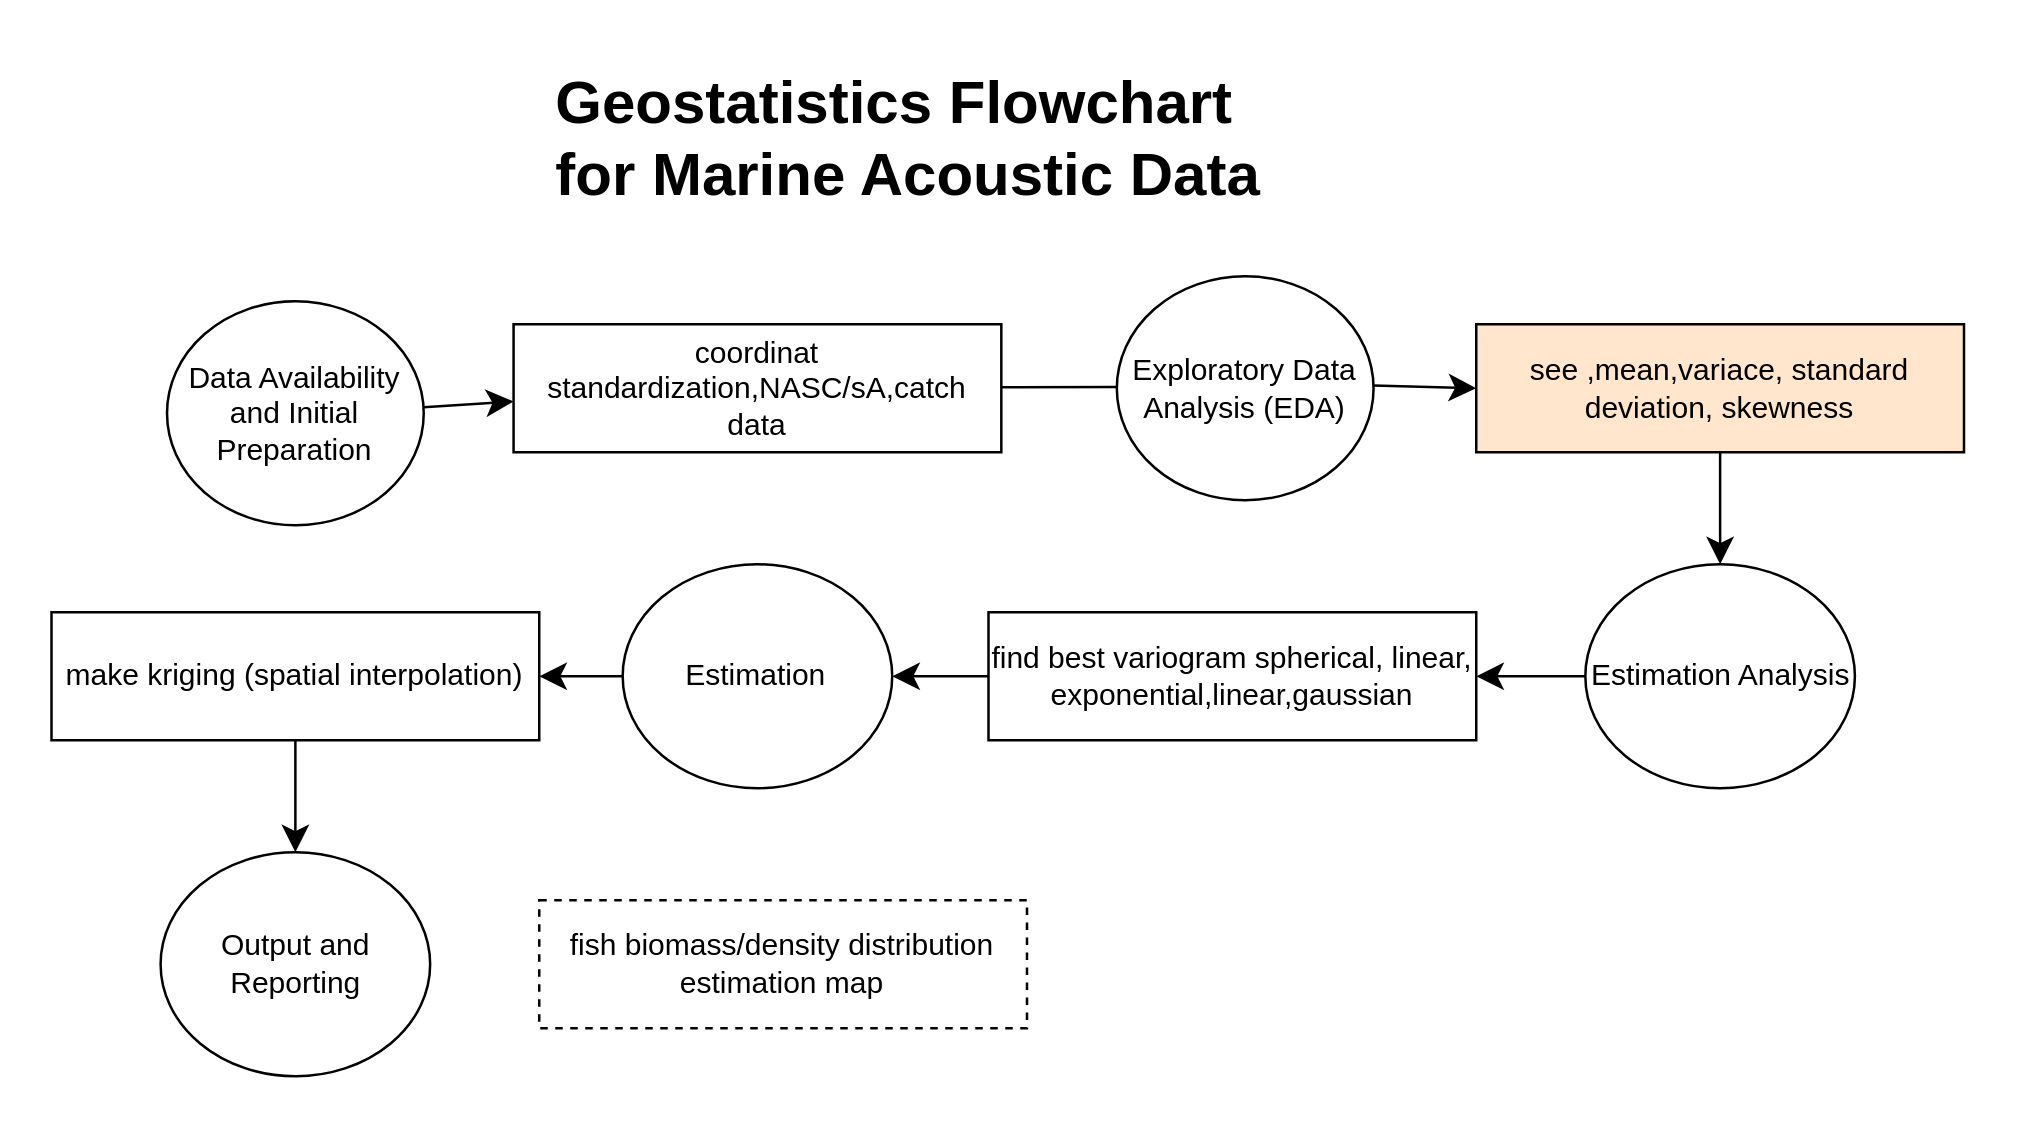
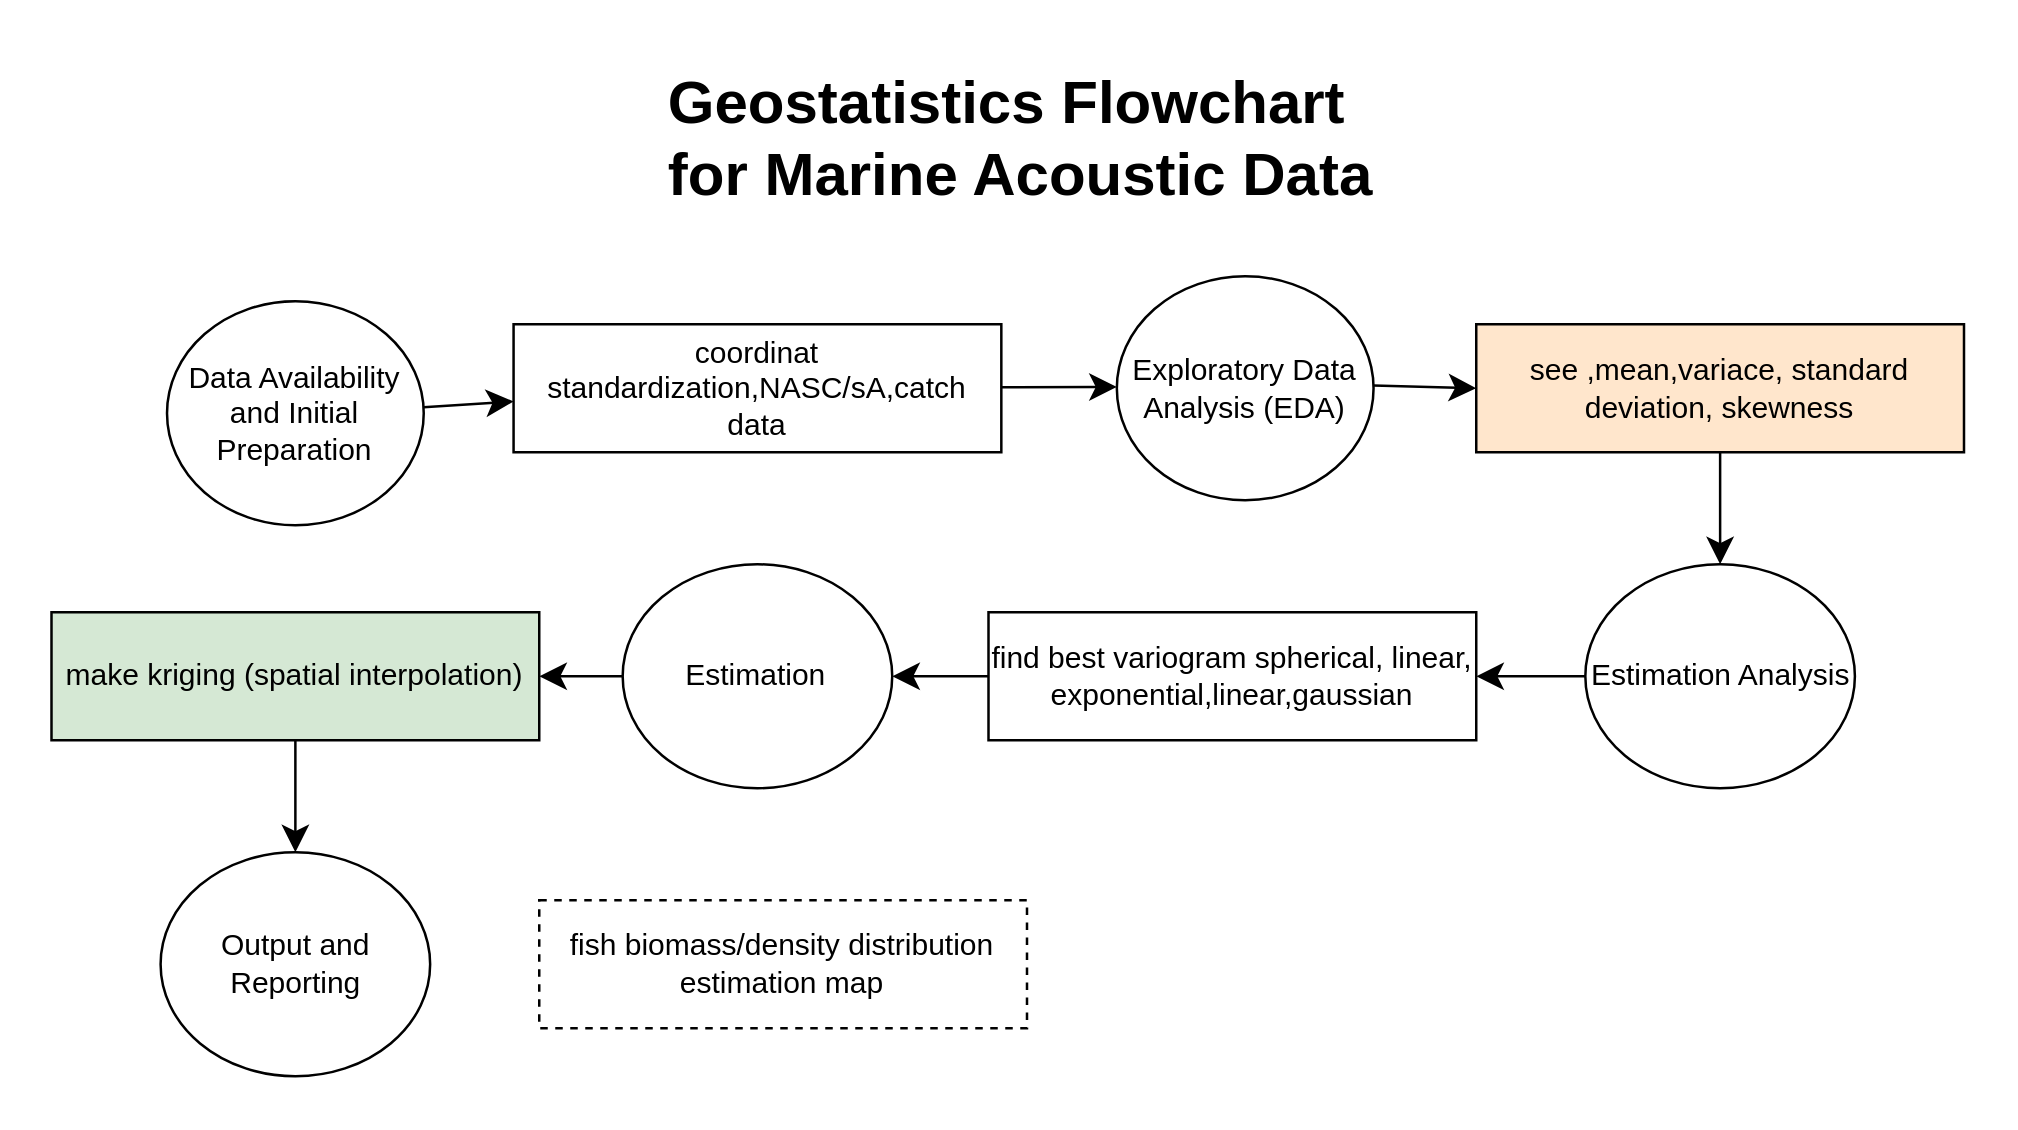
(914, 126) -> (1026, 126)
(1103, 387) -> (1095, 387)
(295, 676) -> (295, 676)
